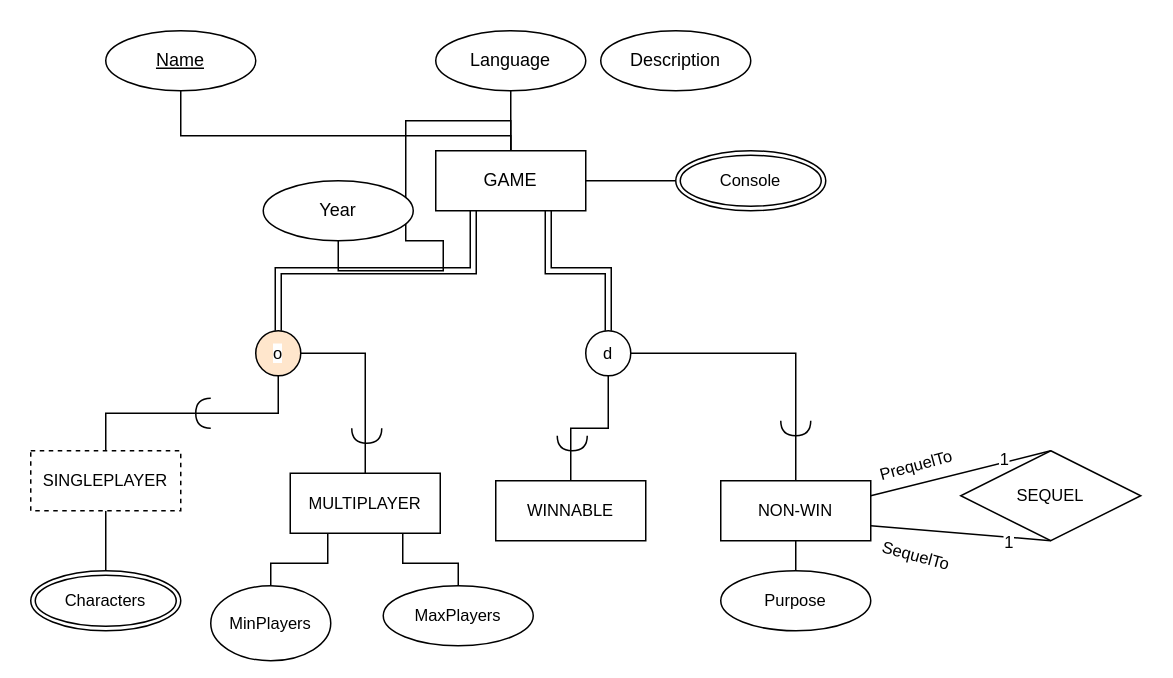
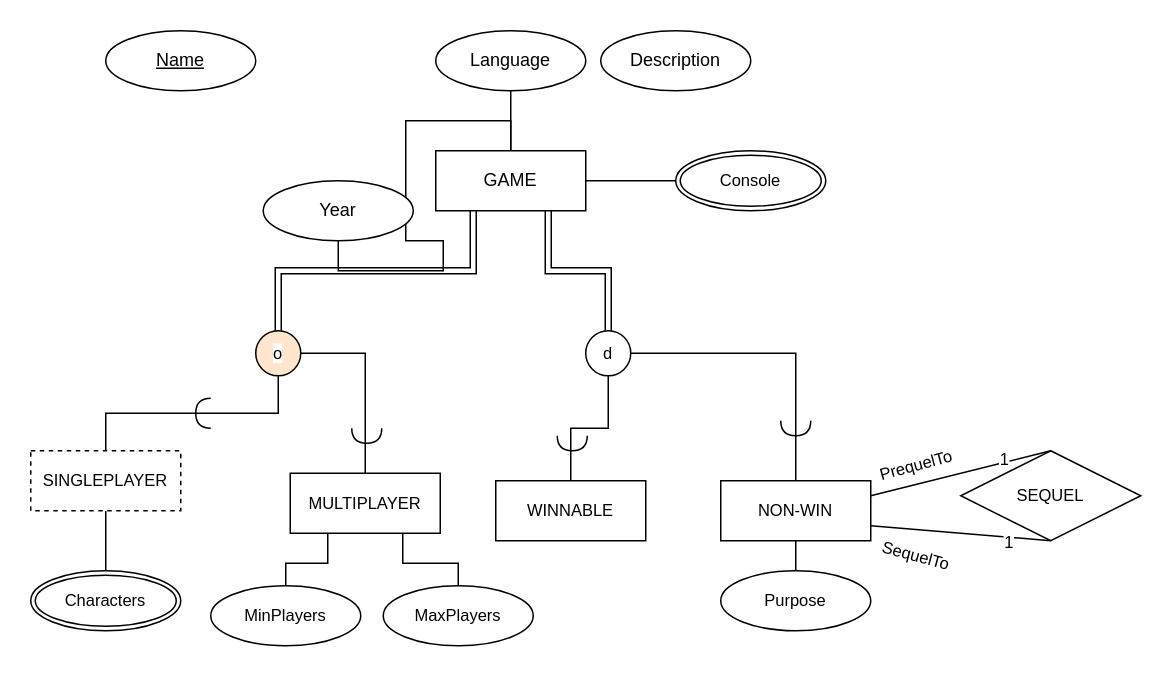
(322, 136) -> none
(271, 623) -> (286, 616)
